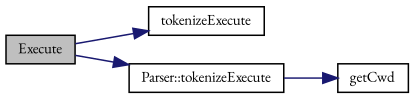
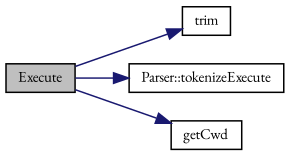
(206, 21) -> (206, 21)
(303, 78) -> (116, 104)
